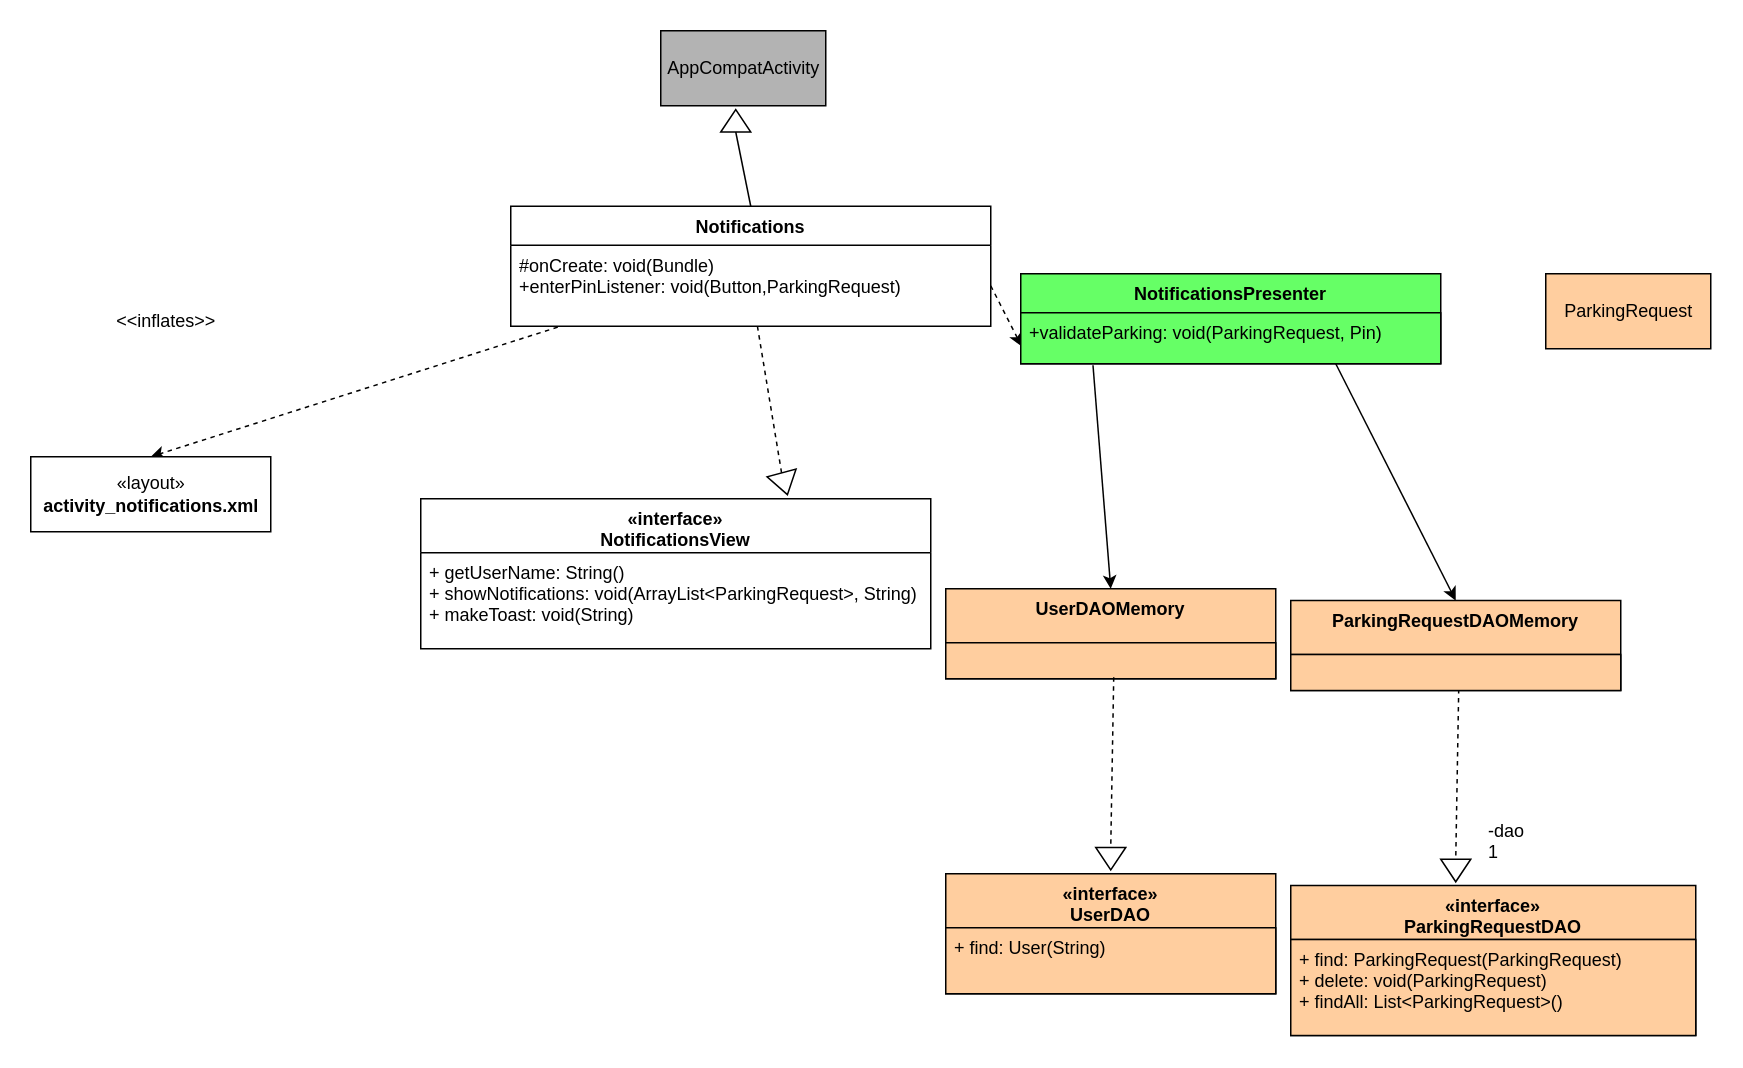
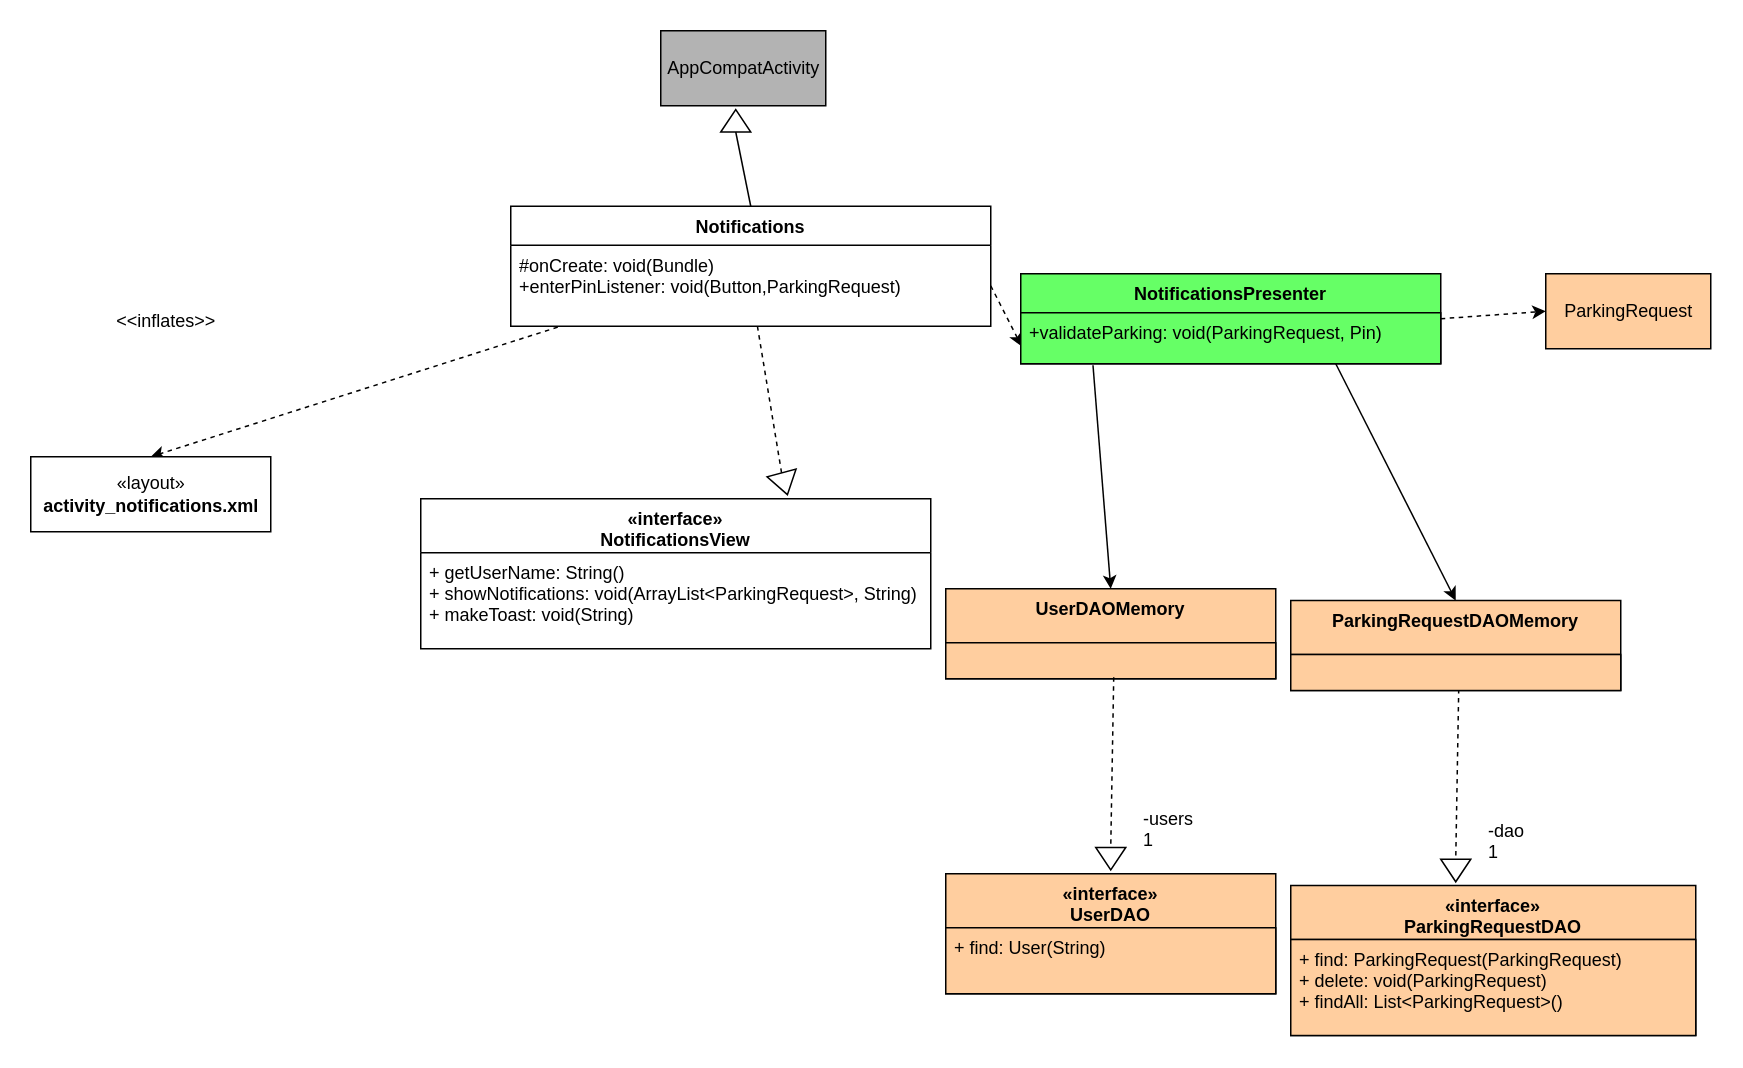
none -> (1489, 315)
none -> (1178, 821)
